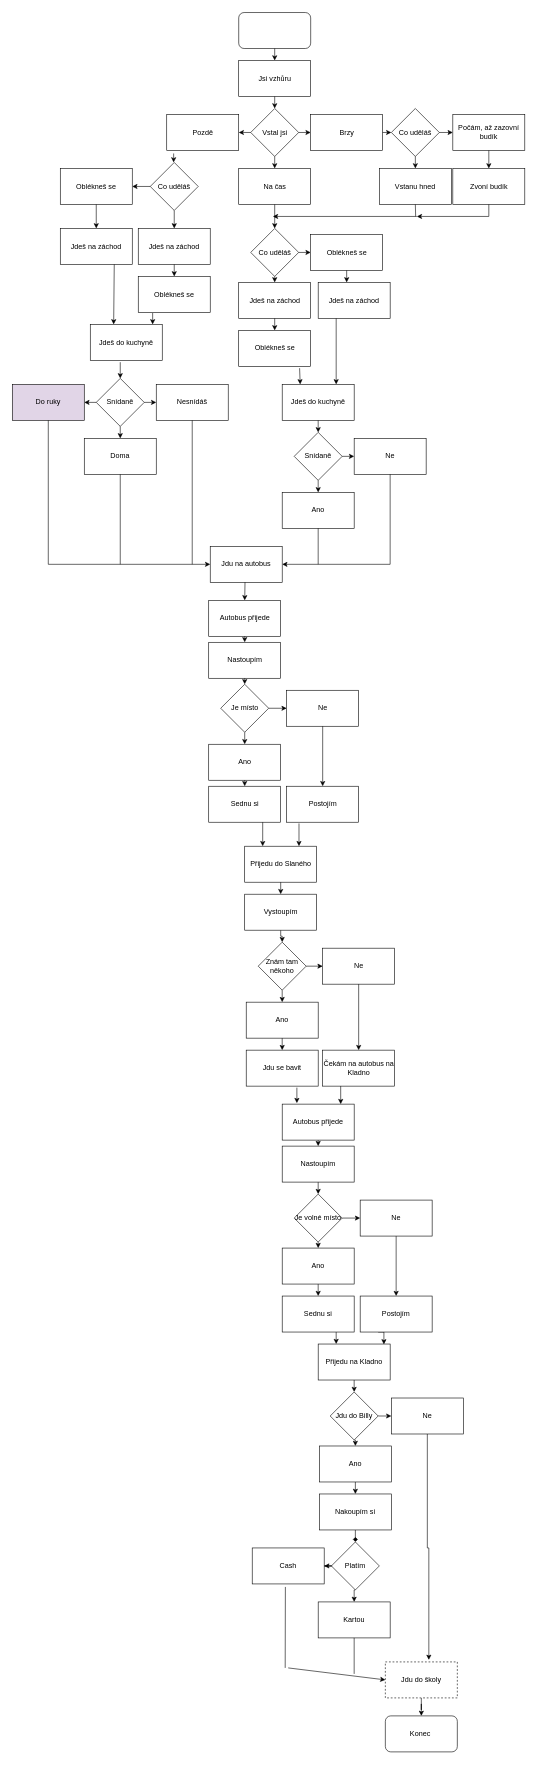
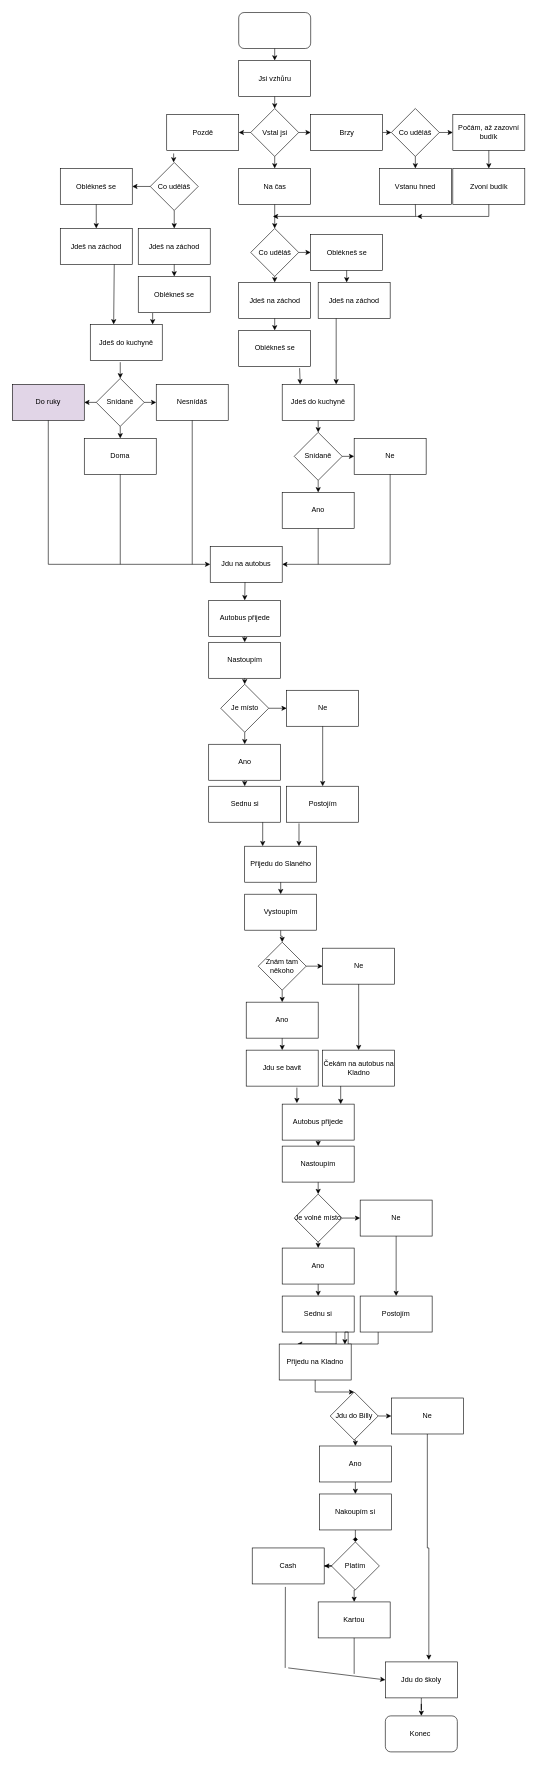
(354, 1362) -> (315, 1362)
(422, 1680) -> (422, 1680)
